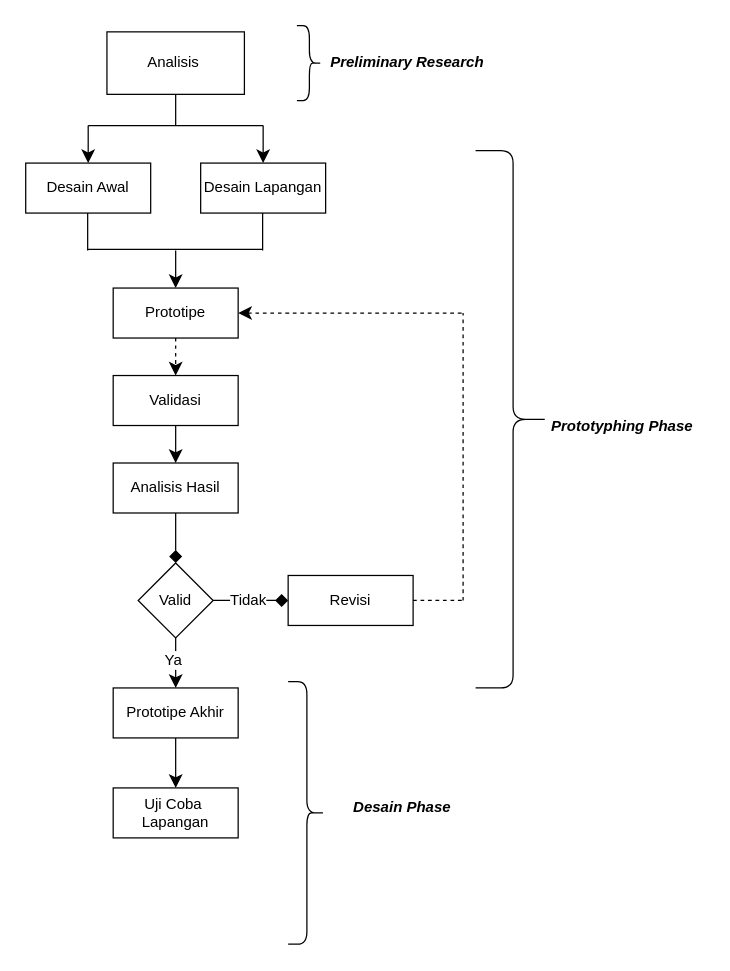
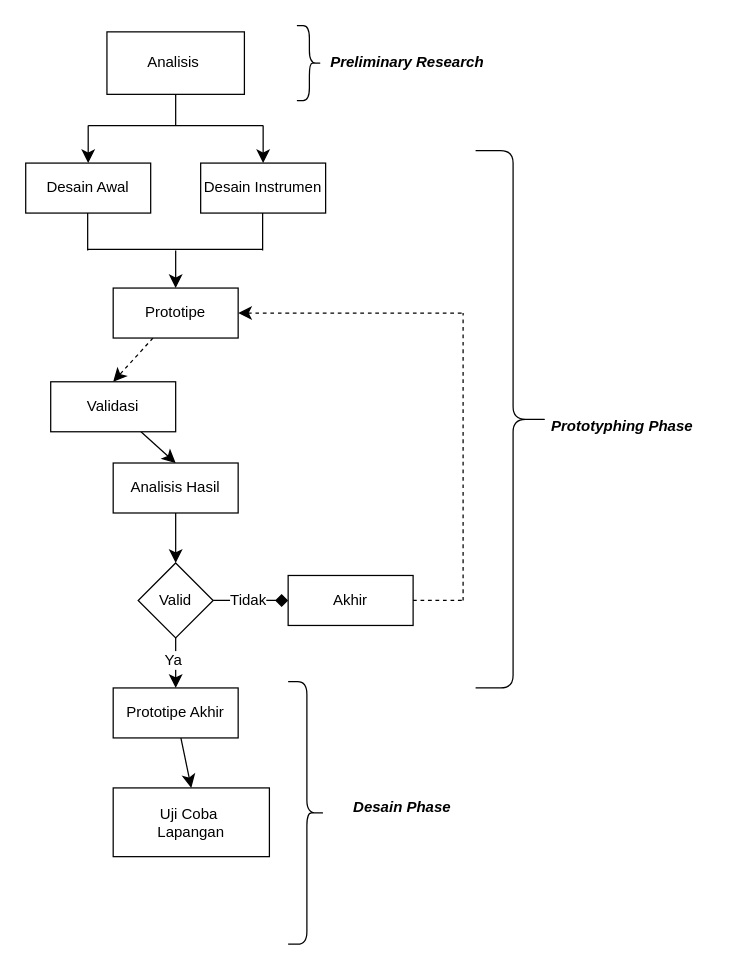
(263, 188) -> (263, 188)
(176, 401) -> (113, 407)
(176, 550) -> (176, 551)
(351, 601) -> (351, 601)
(176, 813) -> (191, 823)
